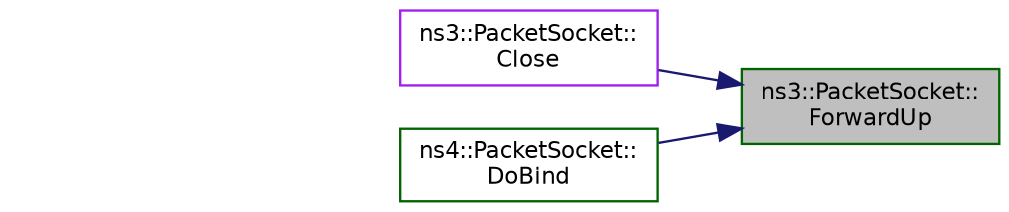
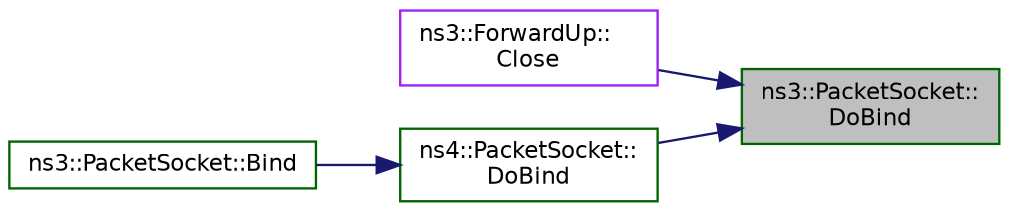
(529, 48) -> (529, 48)
(871, 106) -> (871, 106)
none -> (163, 165)
